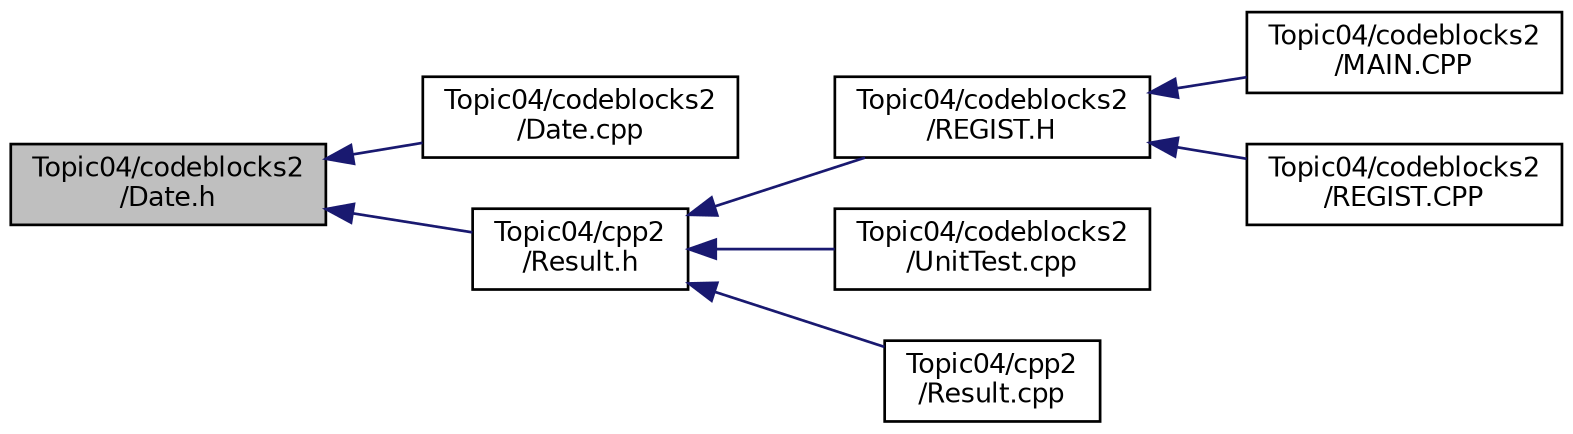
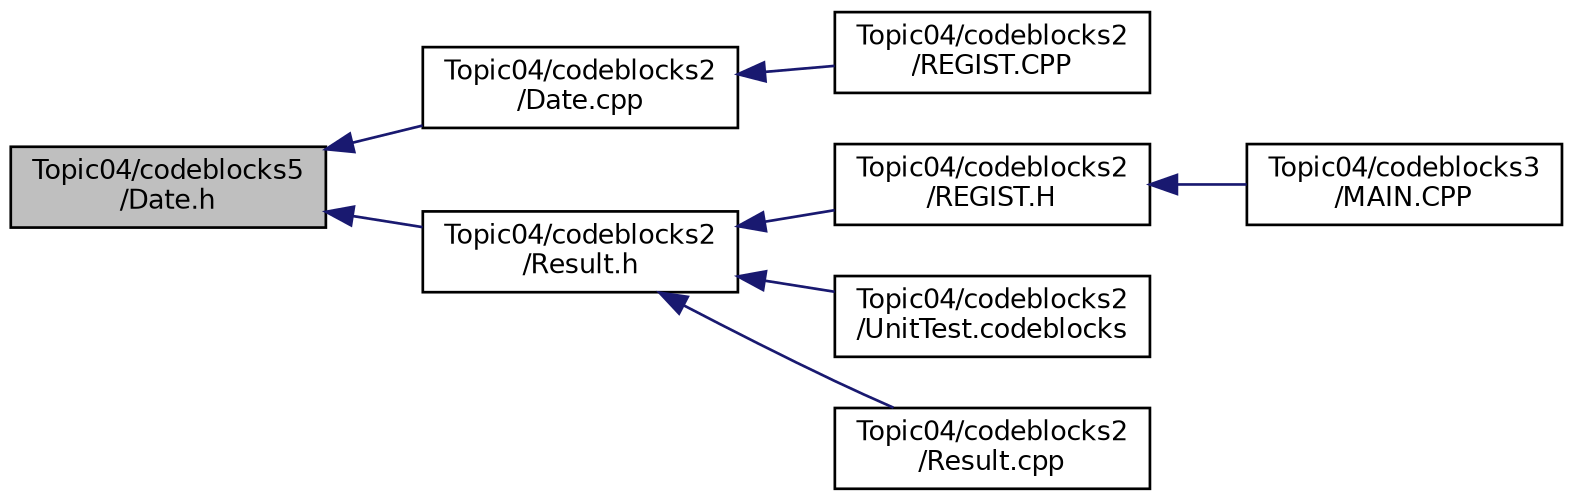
(1404, 53) -> (1404, 184)
(1212, 153) -> (800, 69)
(168, 184) -> (168, 187)
(580, 249) -> (580, 252)
(992, 249) -> (992, 316)
(992, 381) -> (992, 448)
